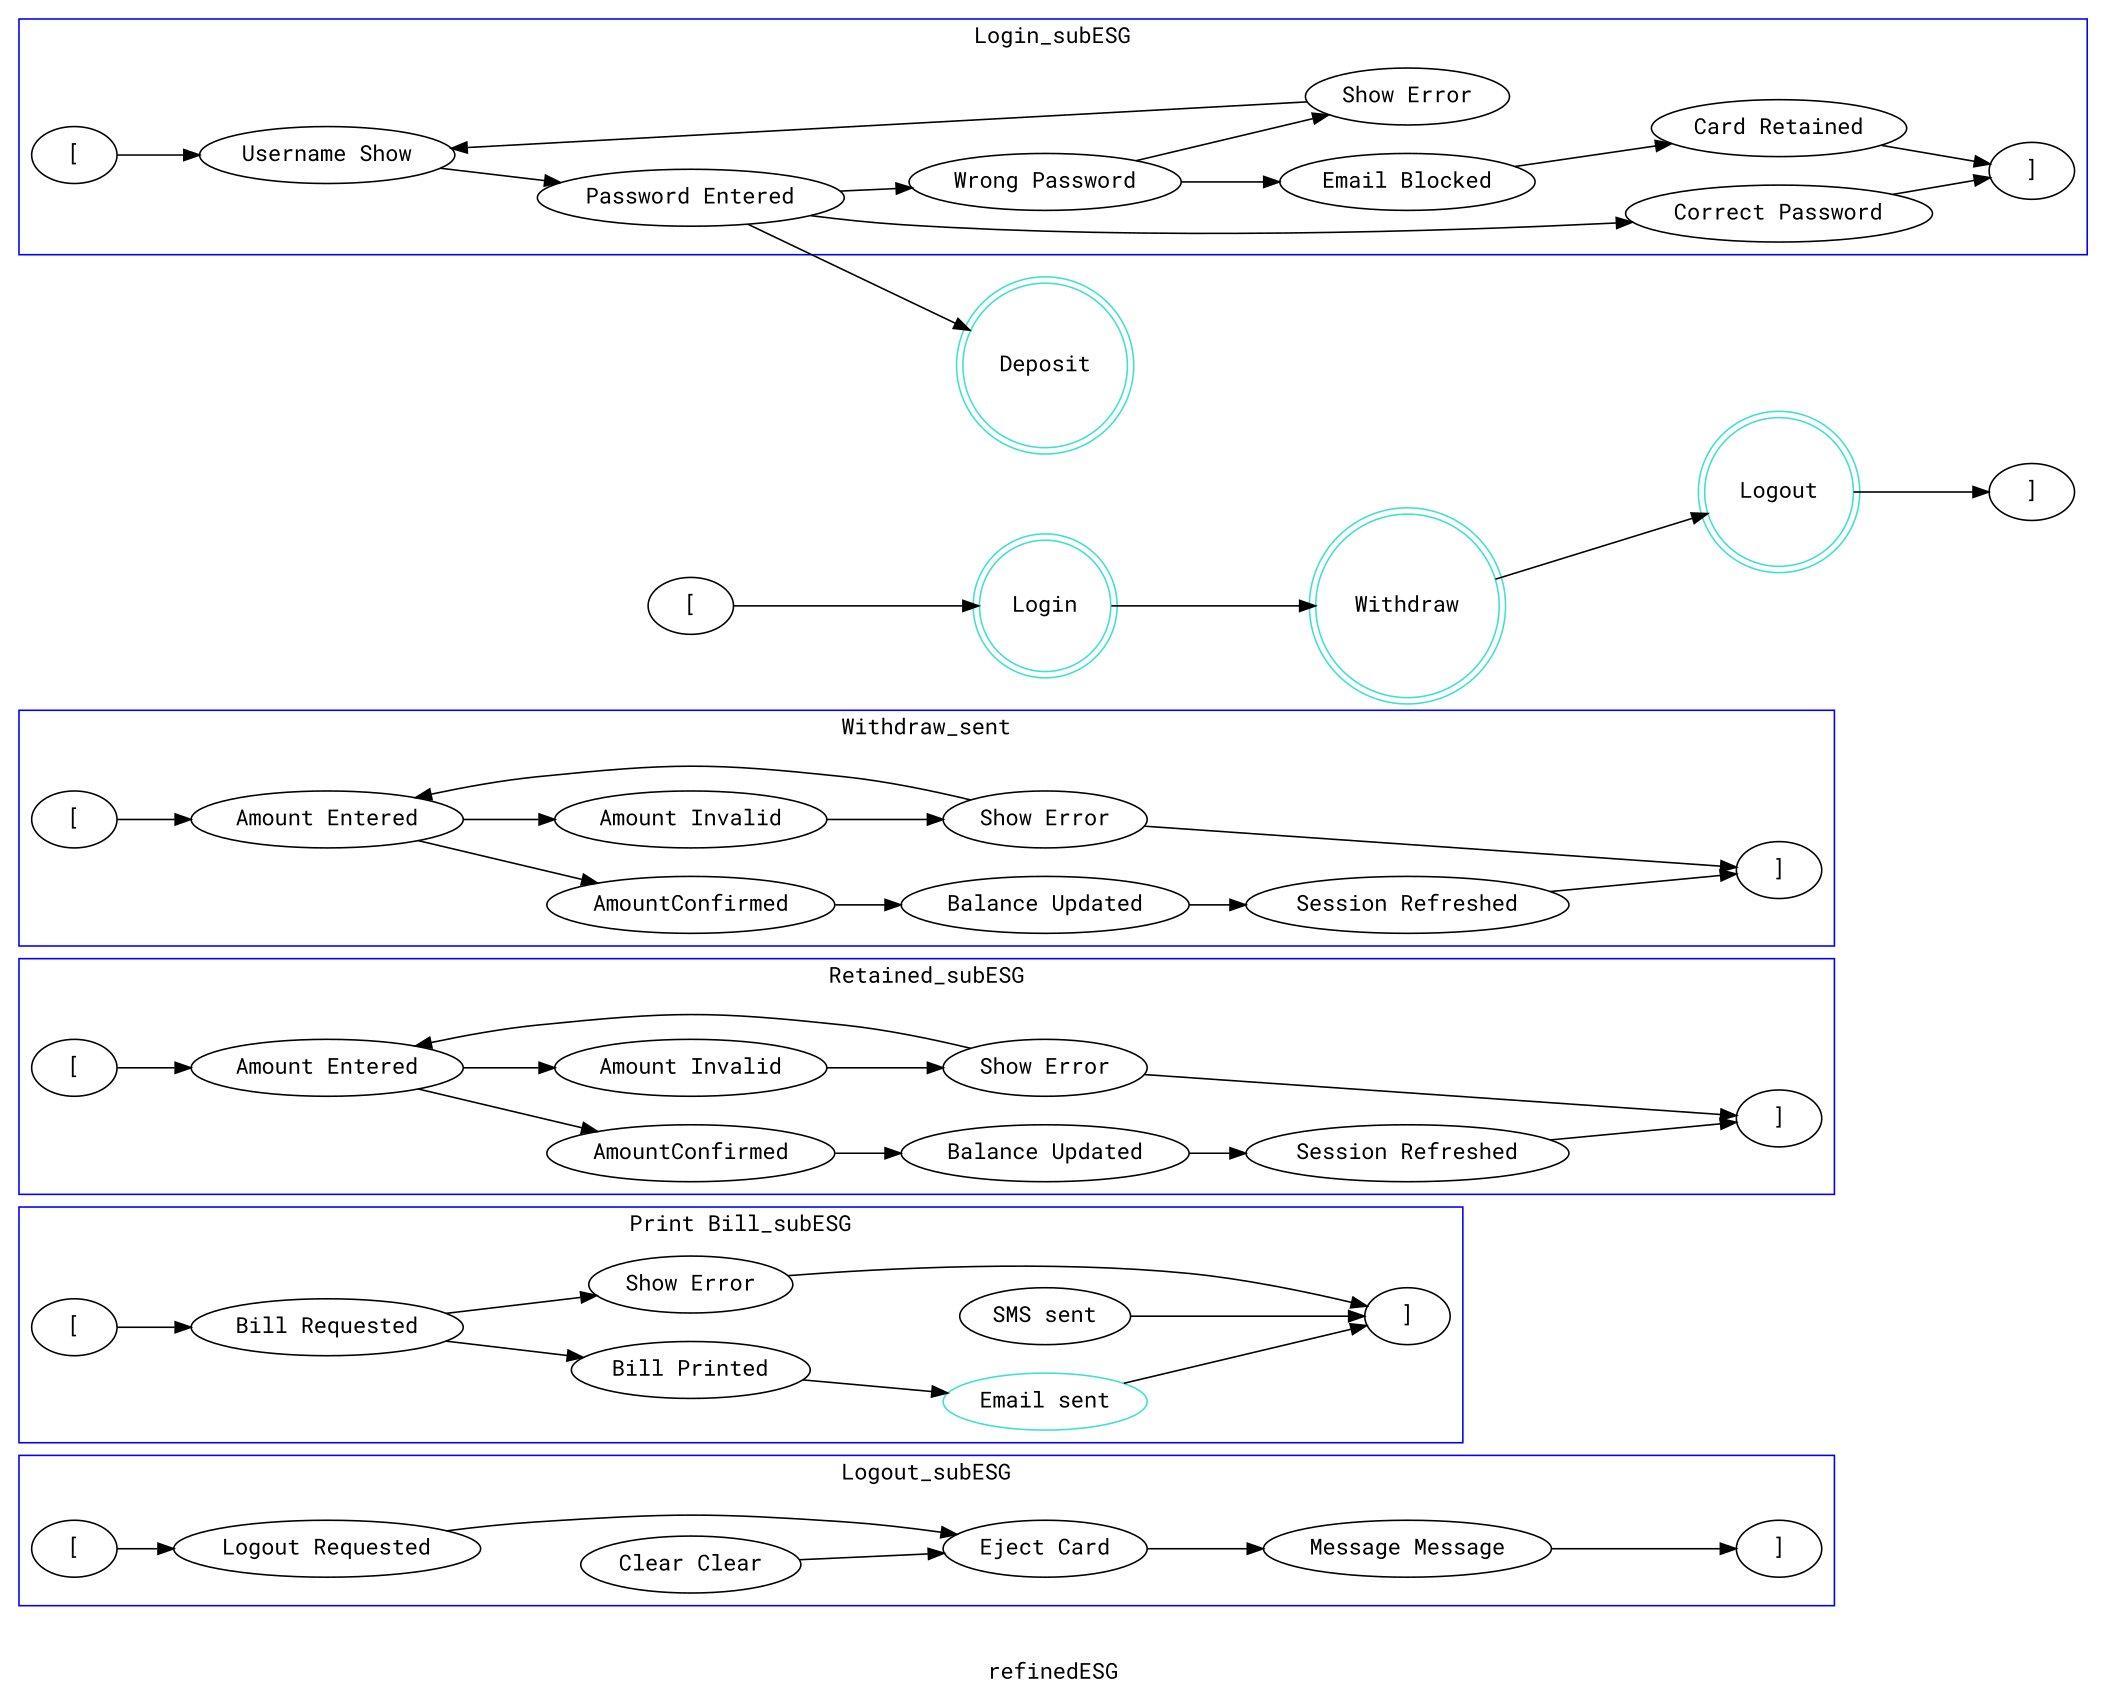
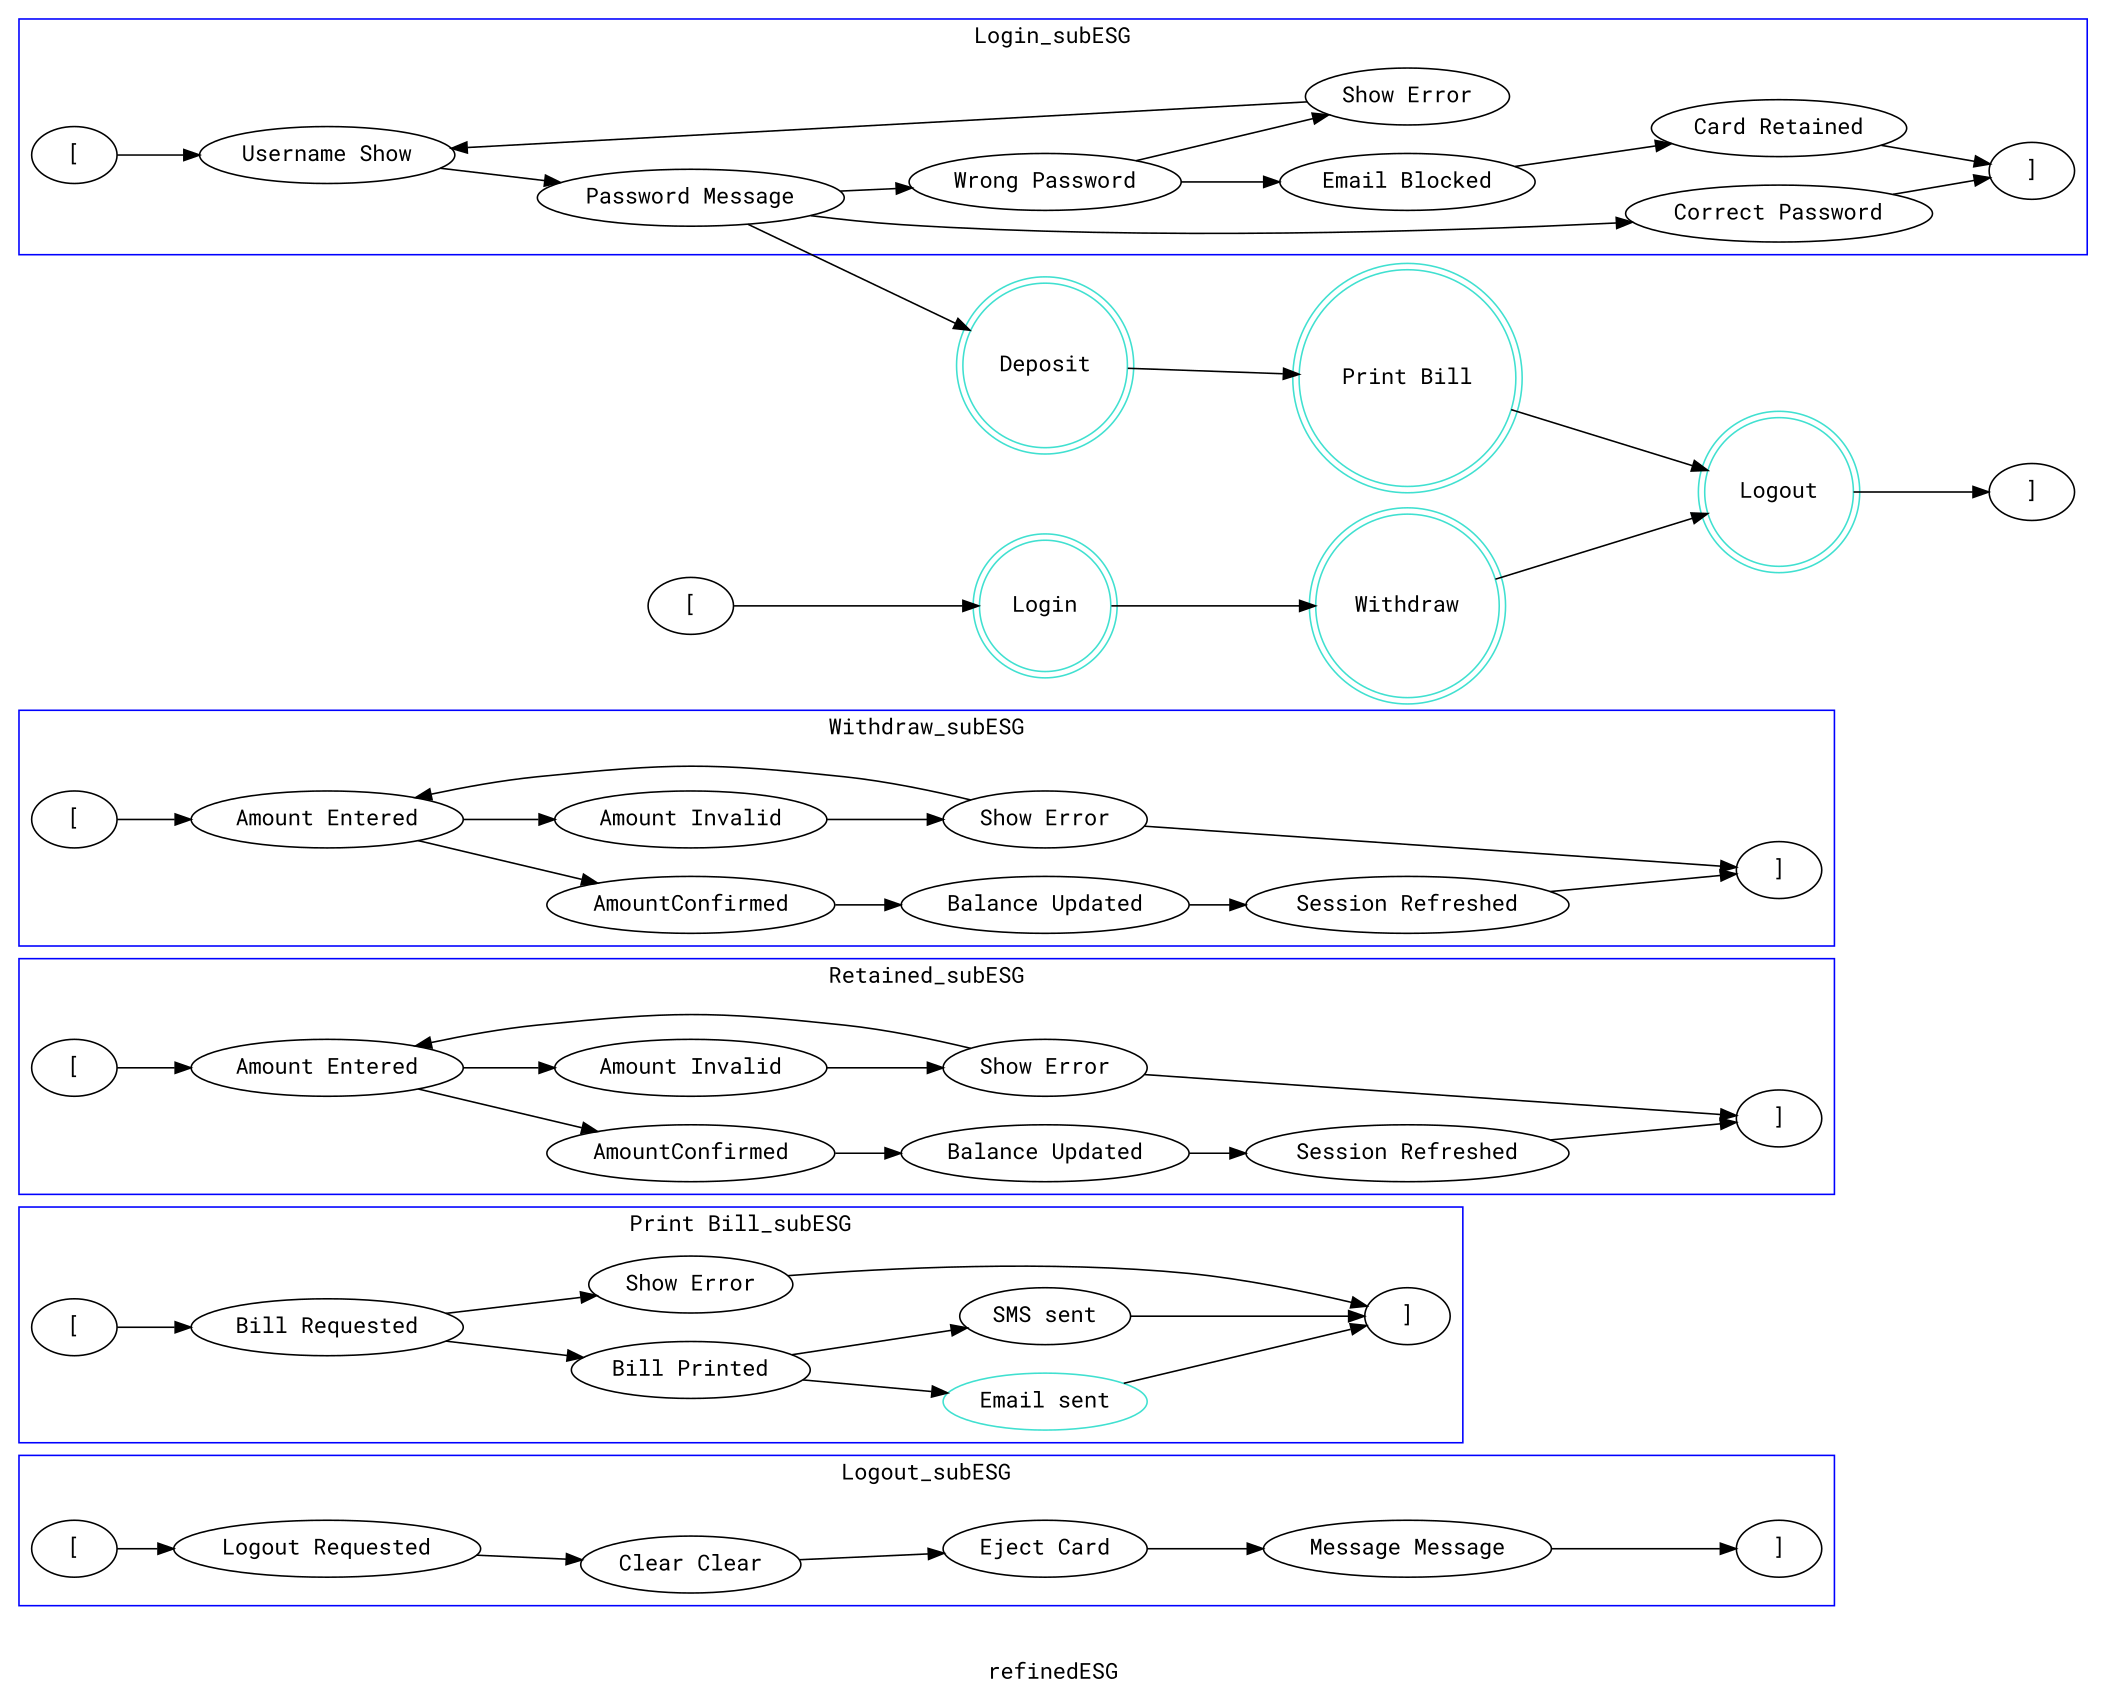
(691, 198) -> (691, 198)
none -> (1407, 378)
(927, 728) -> (927, 728)
none -> (872, 1343)
(694, 1515) -> (521, 1557)
